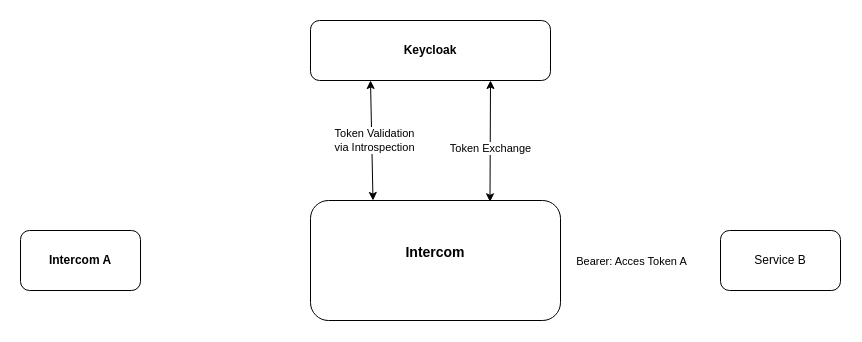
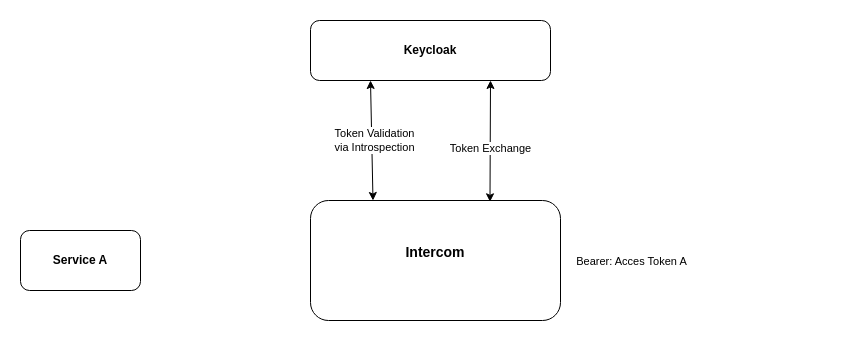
(81, 261) -> (81, 261)
(781, 261) -> none
